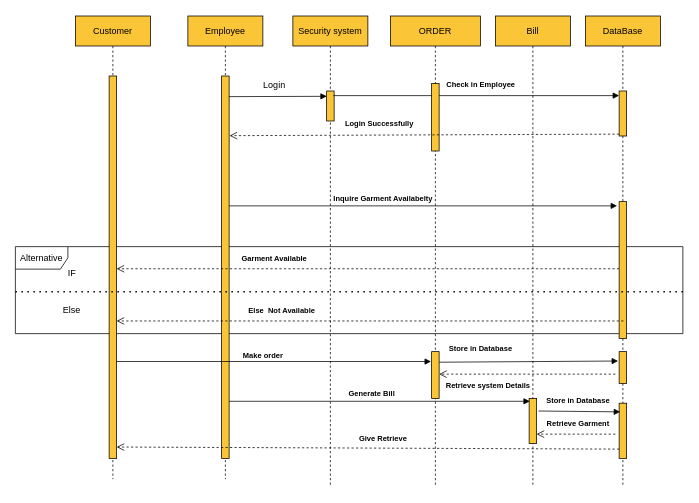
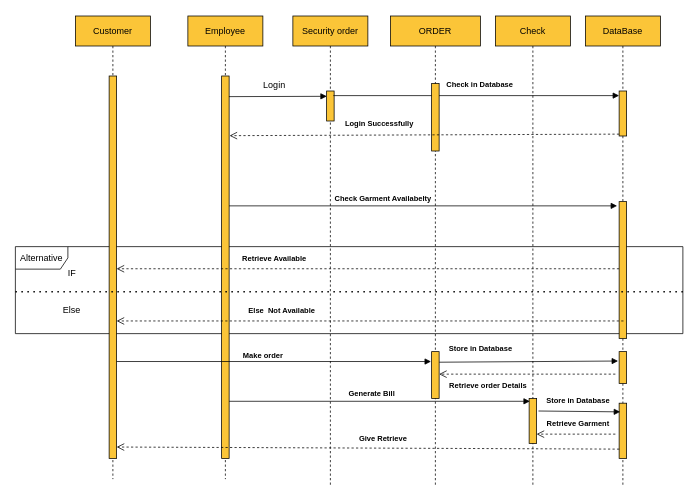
(330, 31) -> (330, 31)
(533, 31) -> (533, 31)
(485, 85) -> (486, 85)
(383, 198) -> (383, 198)
(275, 258) -> (275, 258)
(488, 385) -> (488, 385)
